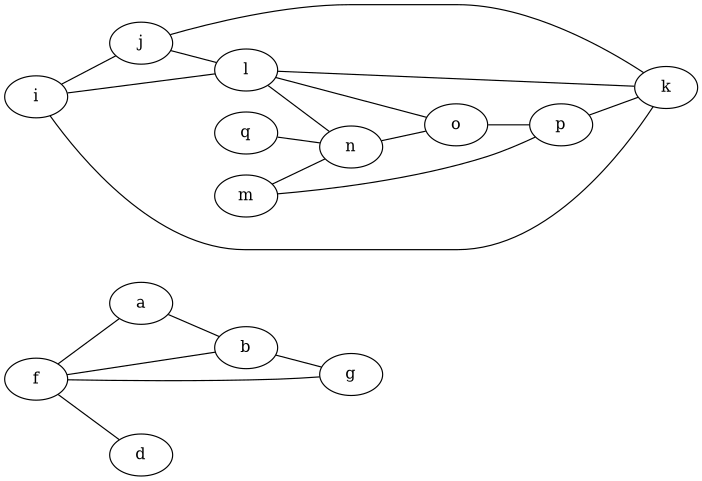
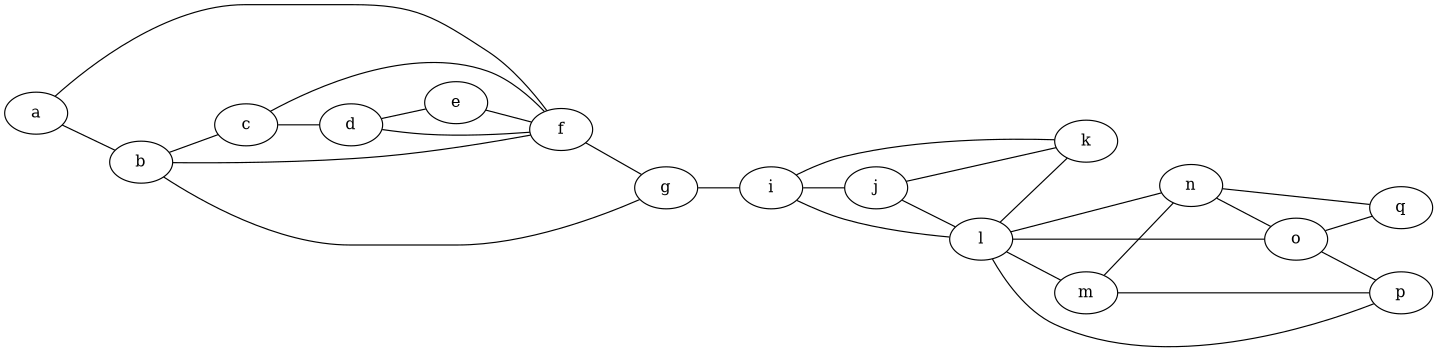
none -> (456, 103)
(614, 106) -> (1170, 346)
none -> (246, 125)
none -> (719, 188)
none -> (1349, 223)
none -> (1034, 266)
